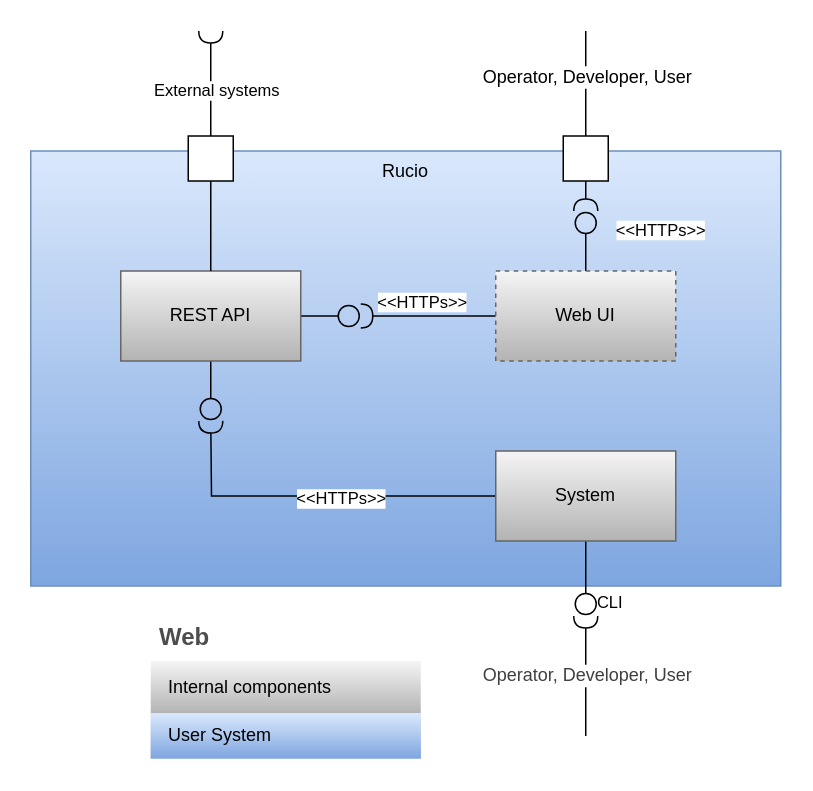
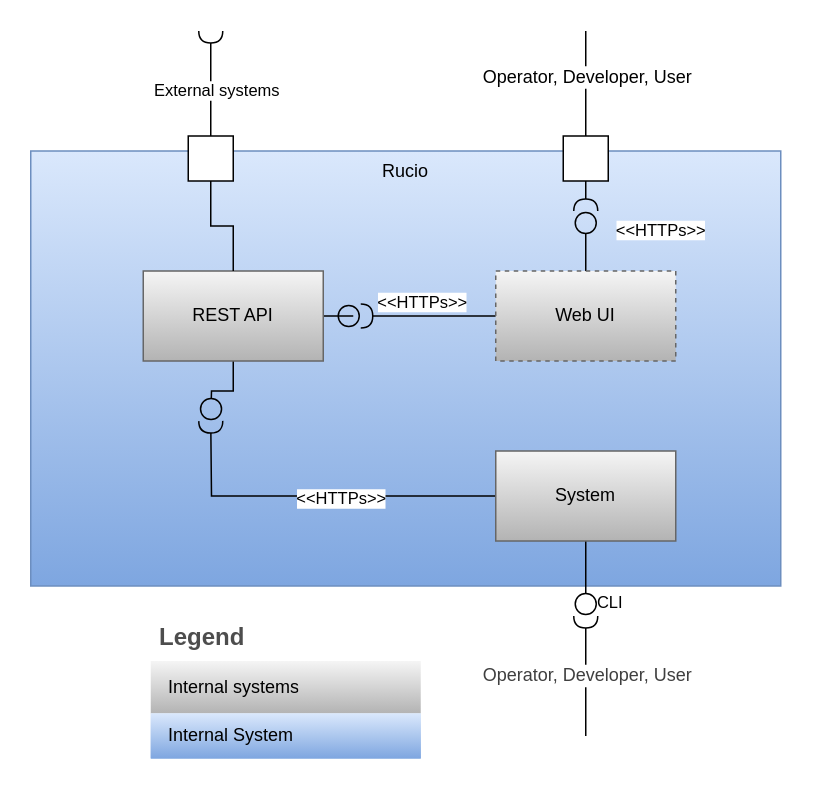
(211, 316) -> (233, 316)
(179, 637) -> (199, 637)
(260, 688) -> (245, 688)
(222, 736) -> (240, 736)
